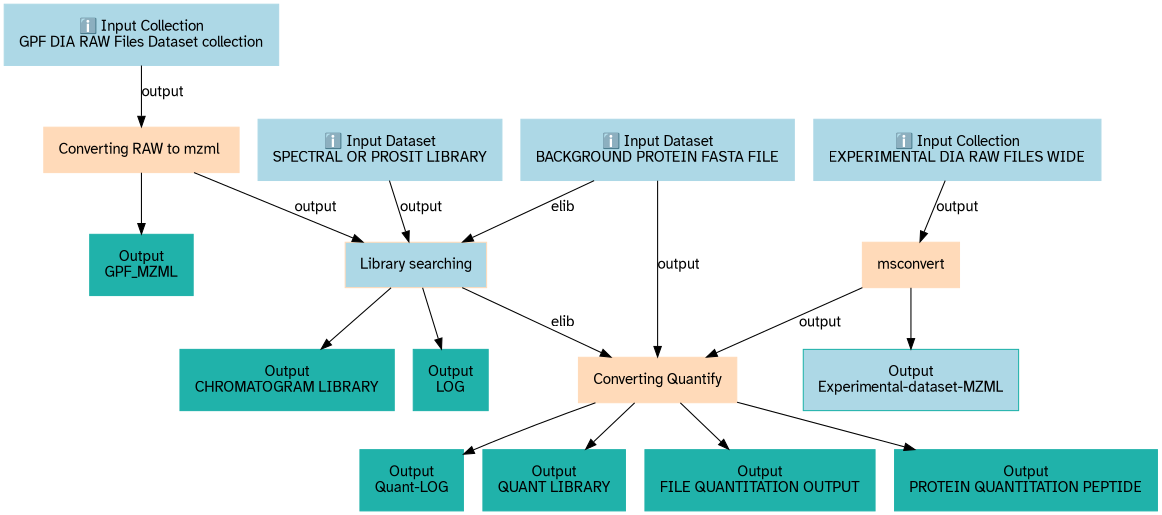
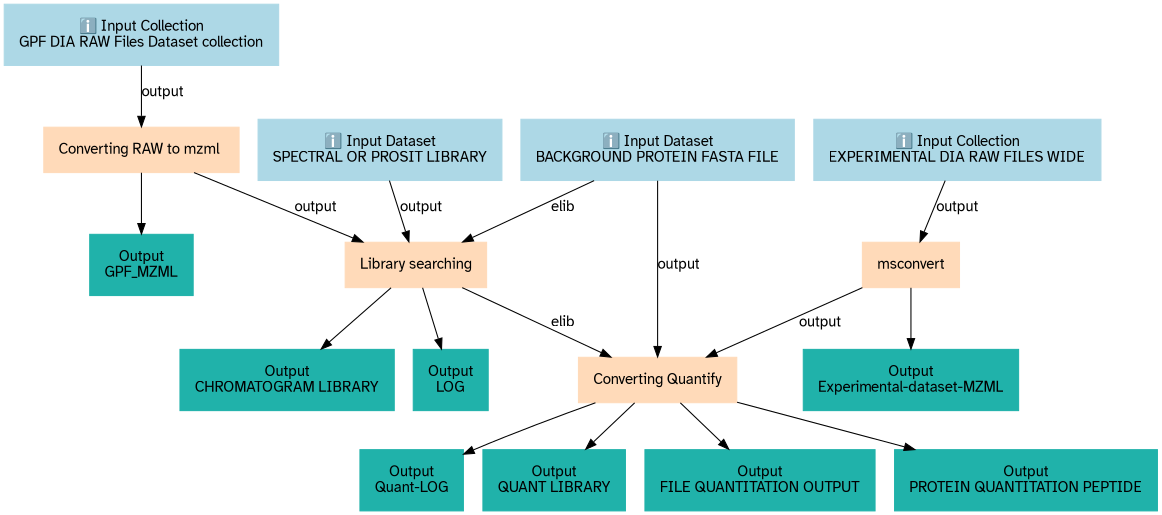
(416, 265) -> (416, 265)
(911, 380) -> (911, 380)
